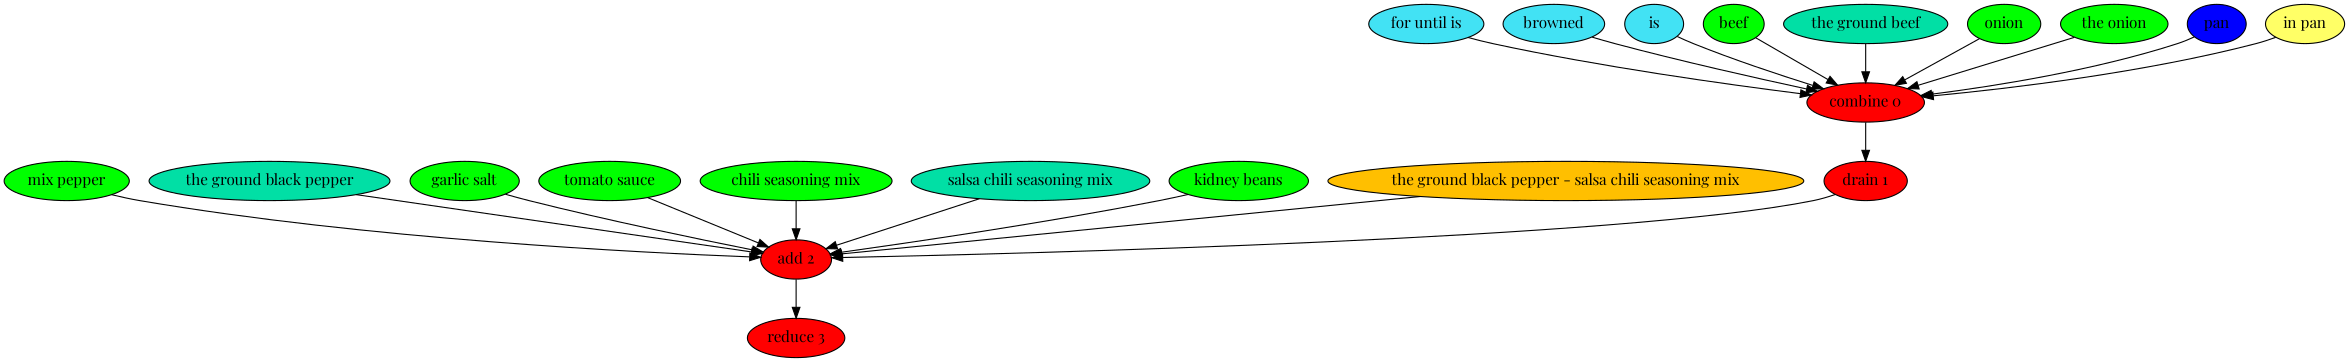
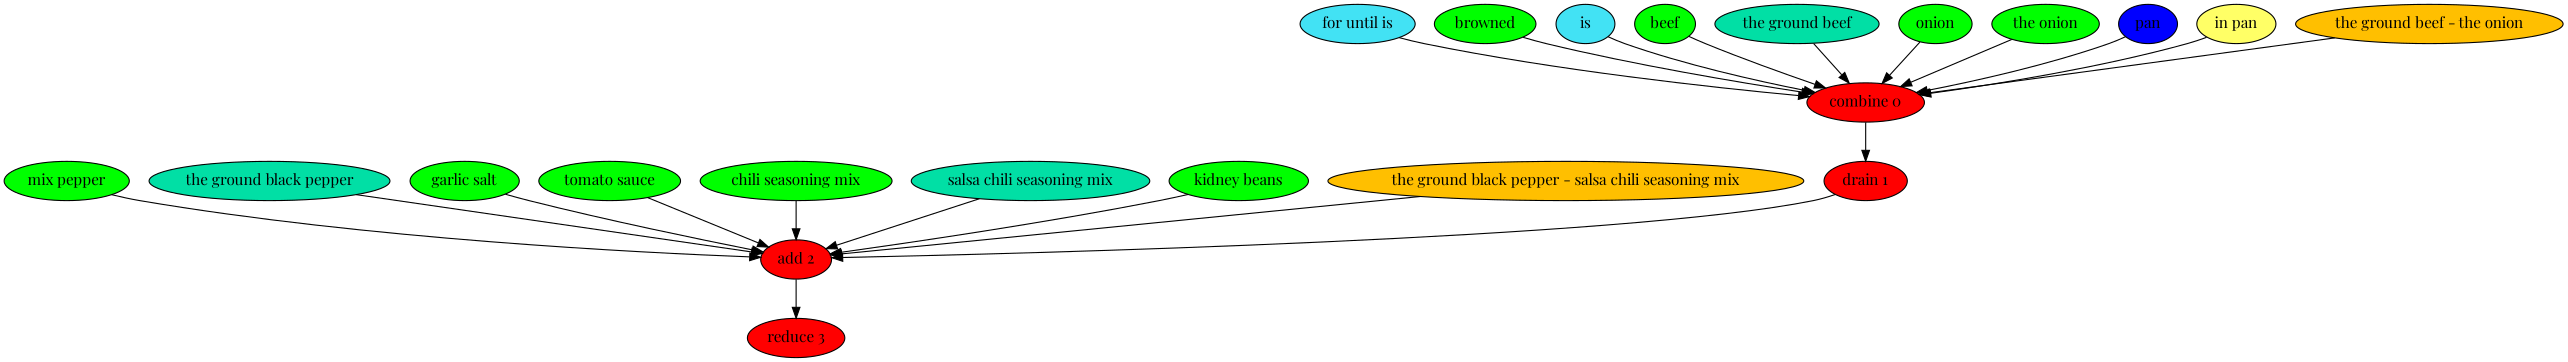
(1554, 24) -> (1485, 24)
none -> (2429, 24)
